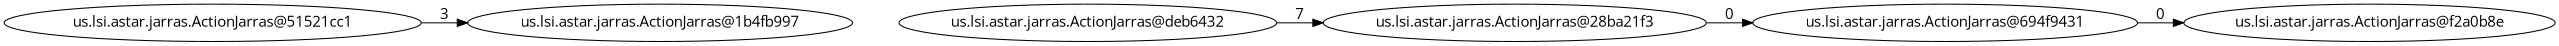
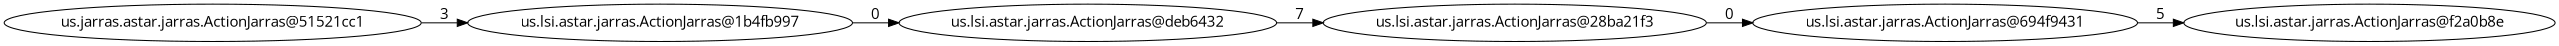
(2161, 15) -> (2161, 15)
(213, 23) -> (213, 23)
none -> (870, 23)
